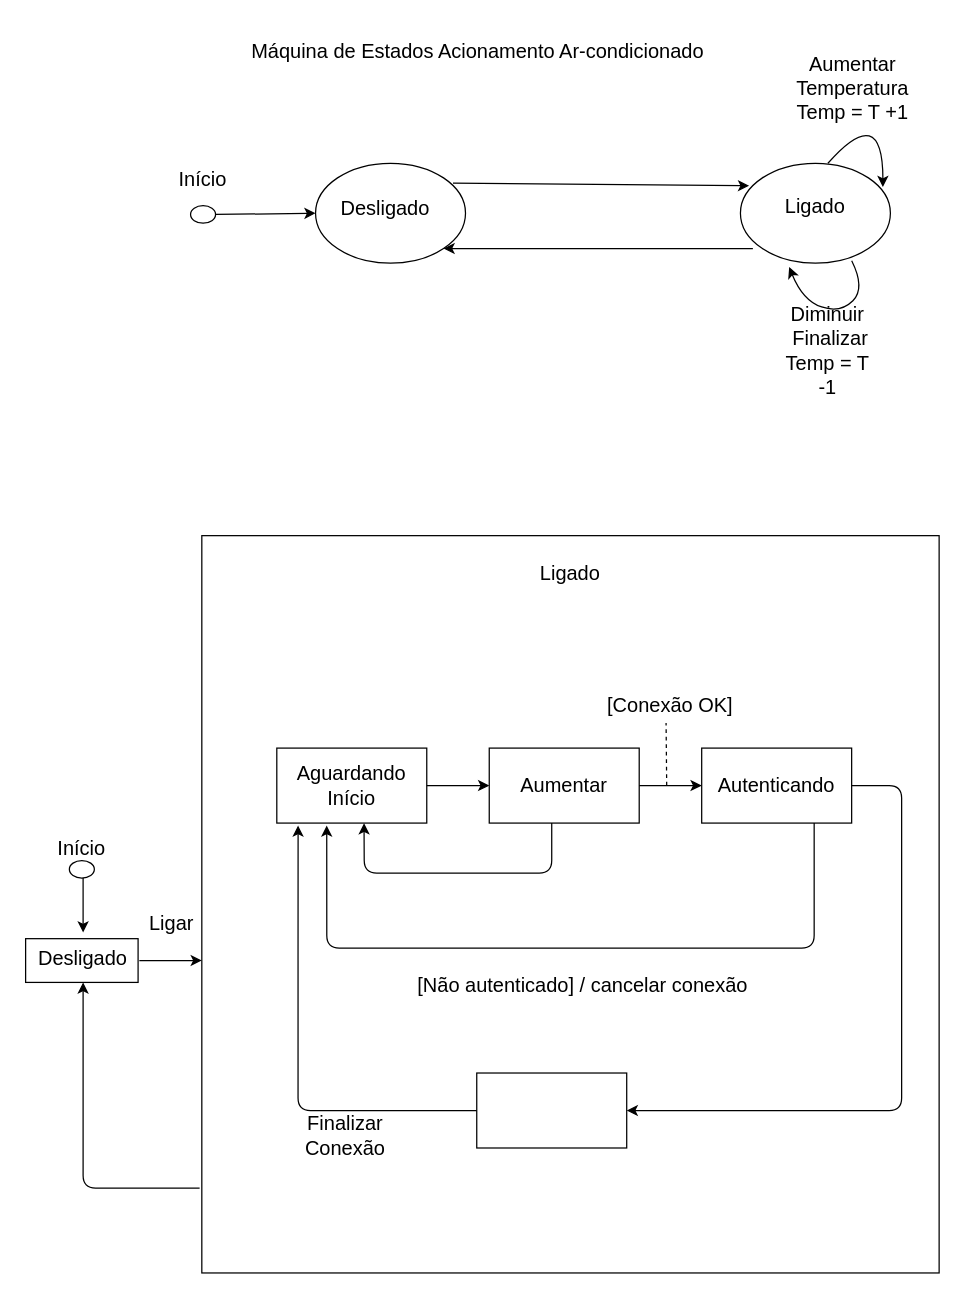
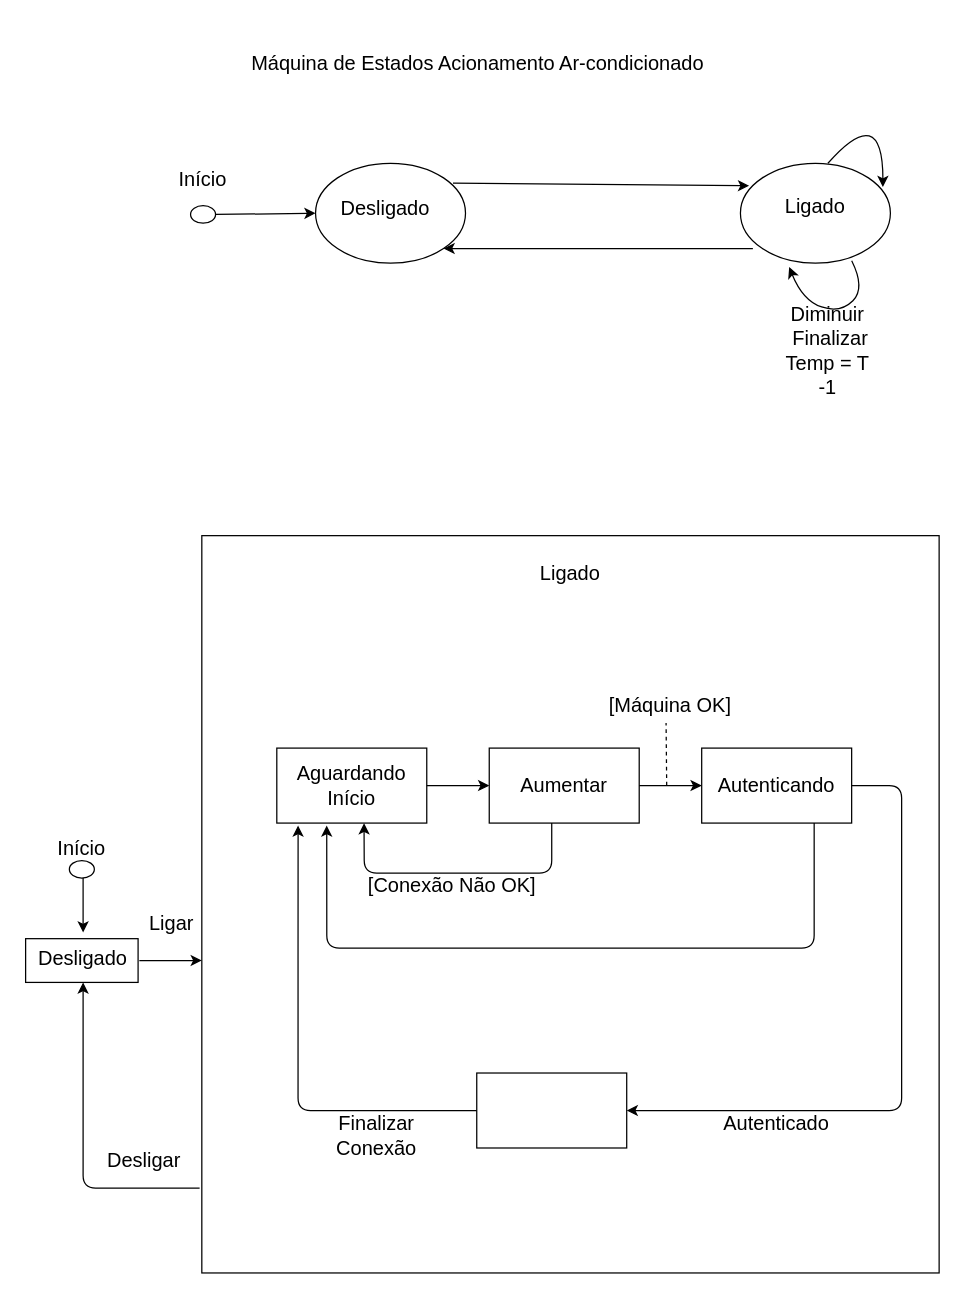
(478, 51) -> (478, 63)
(853, 88) -> none
(671, 706) -> (671, 706)
none -> (453, 886)
(583, 986) -> none
none -> (777, 1123)
(346, 1136) -> (377, 1136)
none -> (144, 1161)
